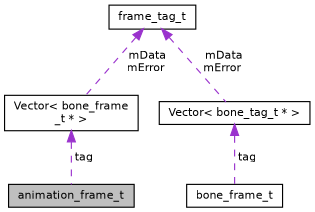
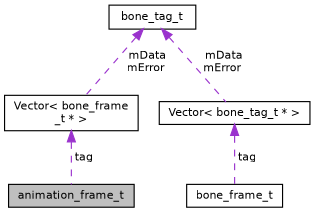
(152, 17) -> (152, 17)
